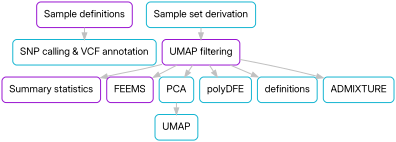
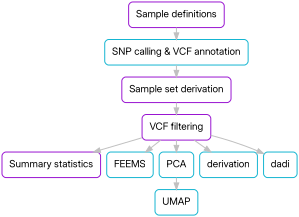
(201, 15) -> (176, 90)
(201, 52) -> (176, 127)
none -> (176, 68)
(130, 90) -> (130, 165)
(226, 90) -> (229, 165)
(287, 90) -> (280, 165)
(359, 90) -> none
